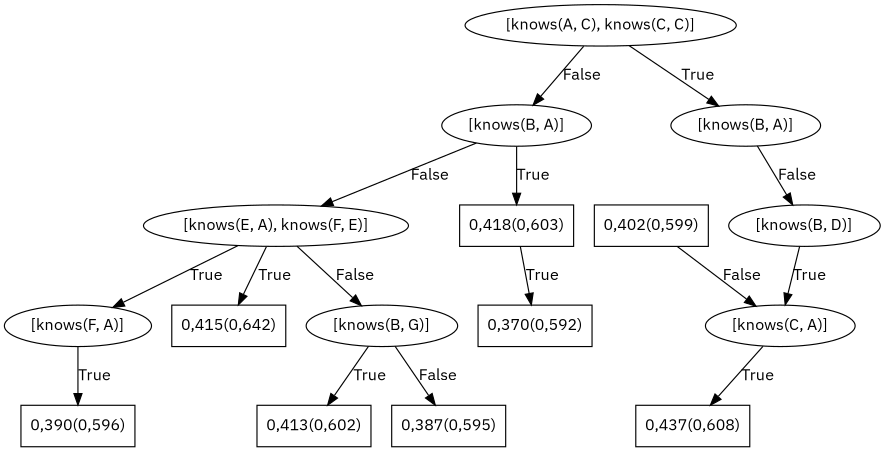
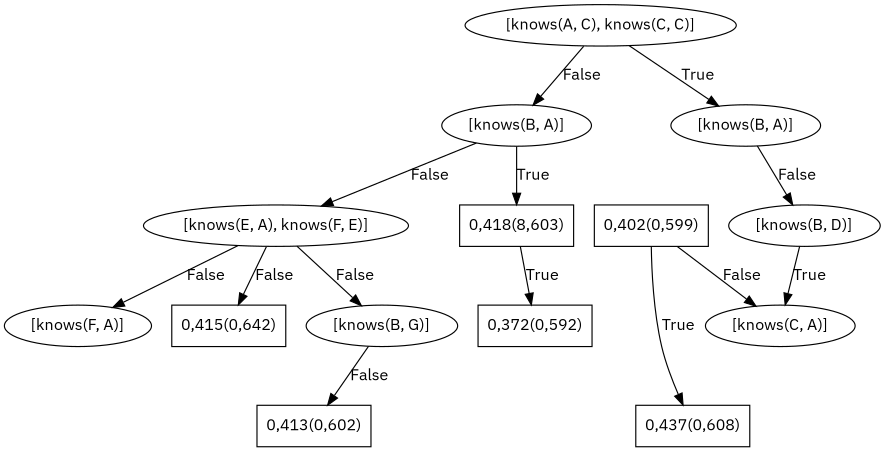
(517, 226) -> (517, 226)
(206, 276) -> (206, 276)
(275, 276) -> (275, 276)
(535, 326) -> (535, 326)
(741, 371) -> (657, 322)
(370, 376) -> (370, 376)
(78, 426) -> none
(449, 426) -> none
